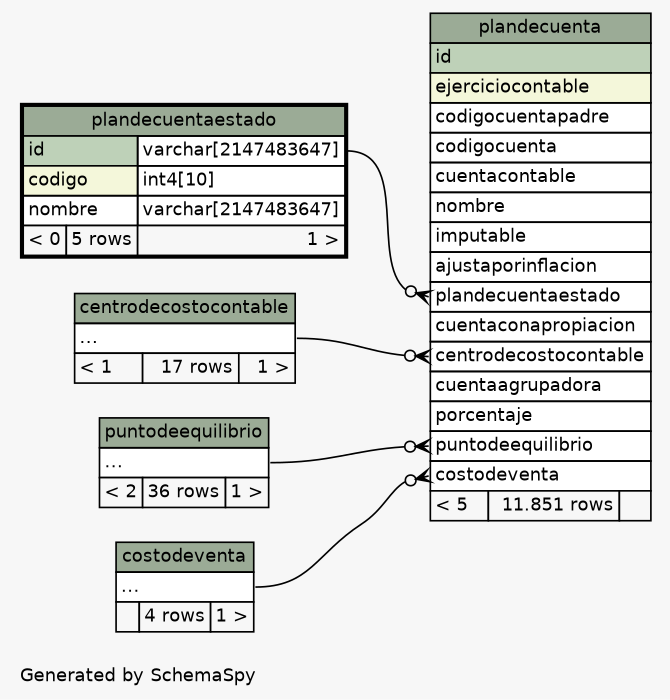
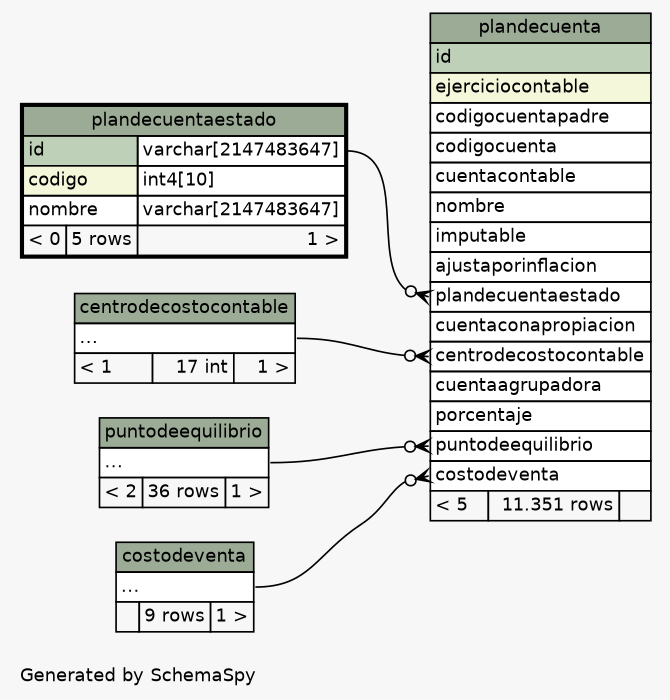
(197, 367) -> (202, 367)
(558, 505) -> (558, 505)
(175, 616) -> (175, 616)
